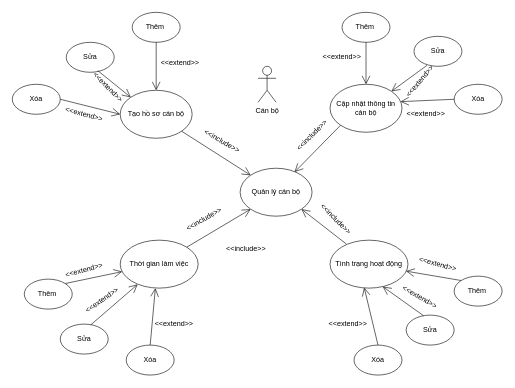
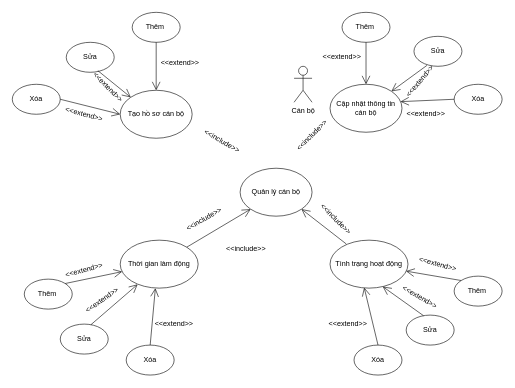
(267, 84) -> (303, 84)
(323, 143) -> none
(216, 153) -> none
(159, 264) -> (159, 264)
